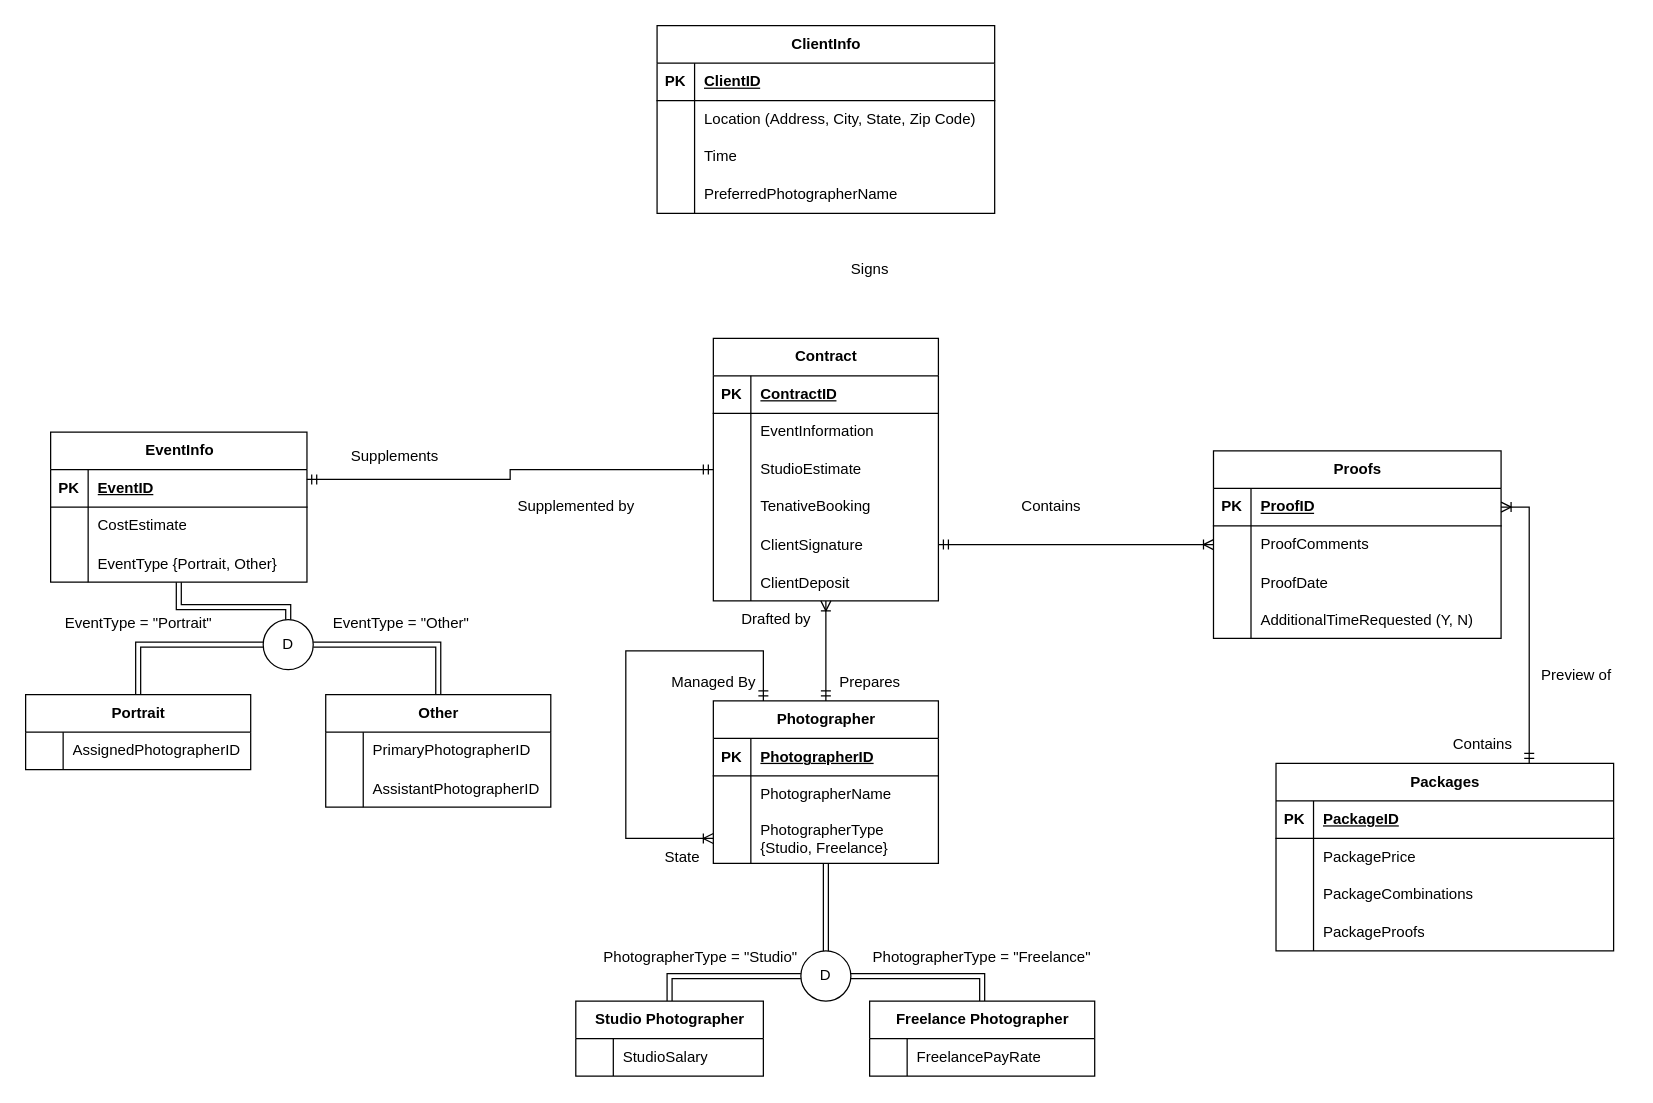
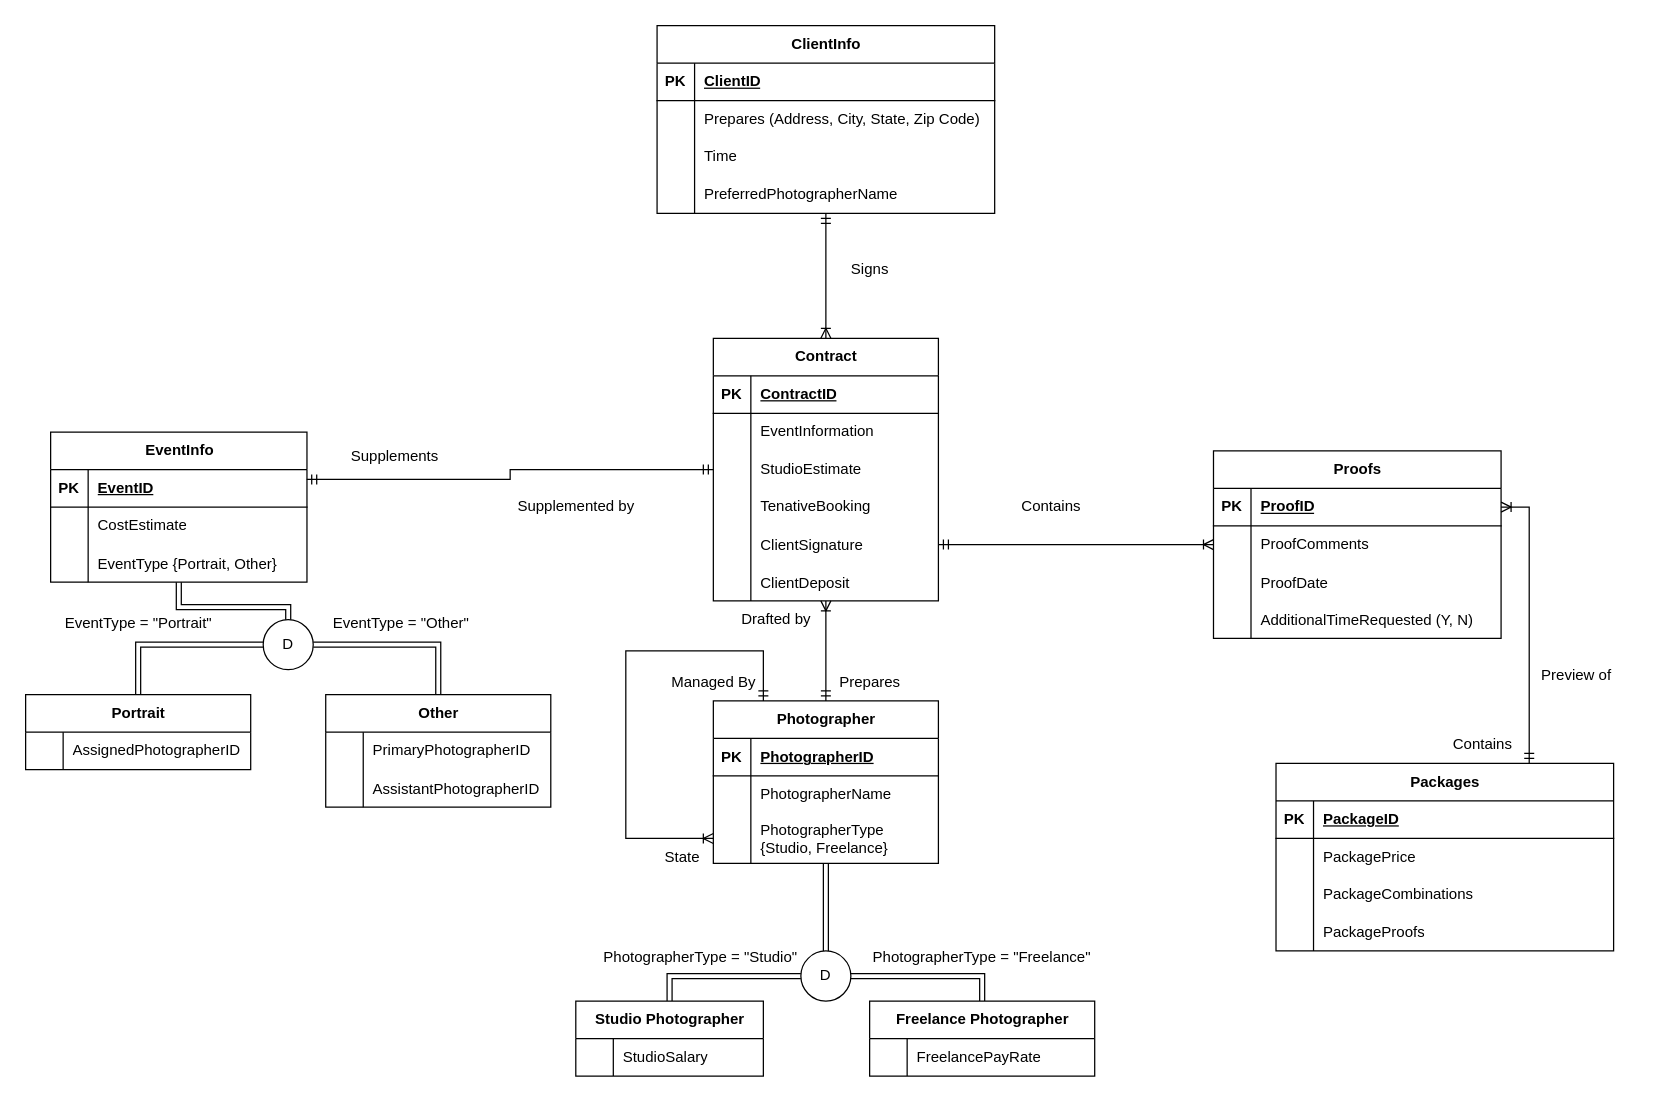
(849, 119) -> (849, 119)
none -> (826, 277)
